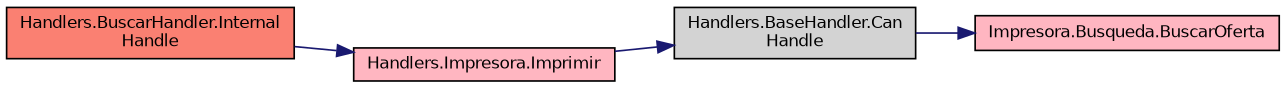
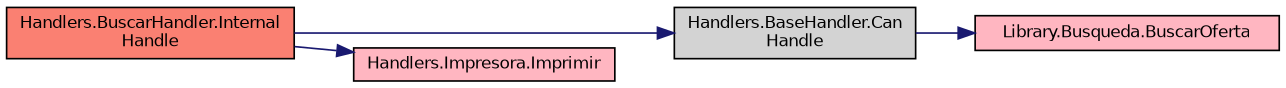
(1127, 33) -> (1127, 33)
(636, 49) -> (476, 33)
